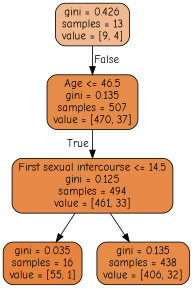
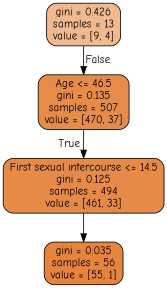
(43, 263) -> (84, 263)
(143, 263) -> none
